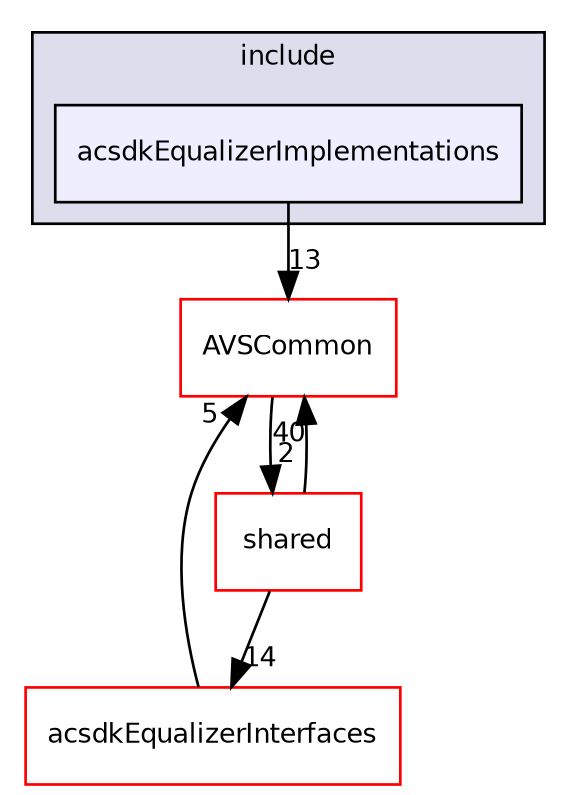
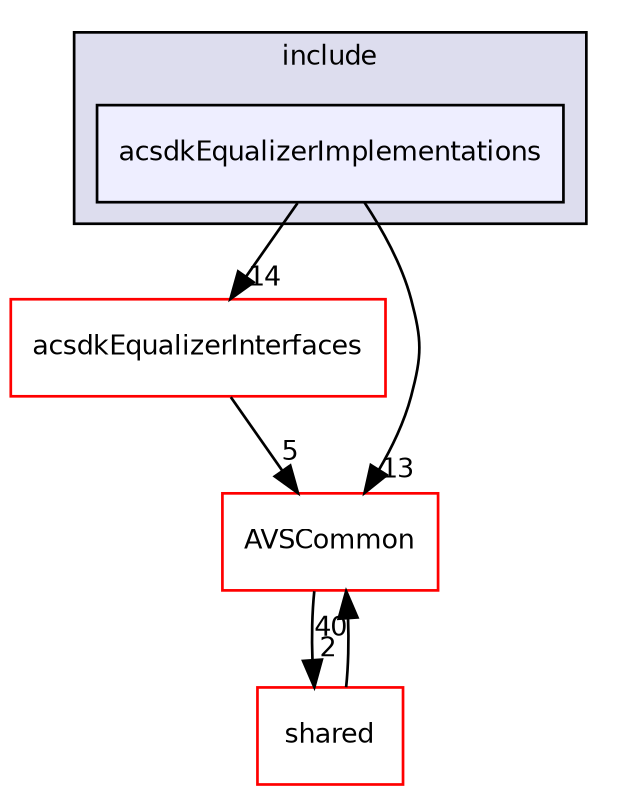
(256, 626) -> (271, 242)
